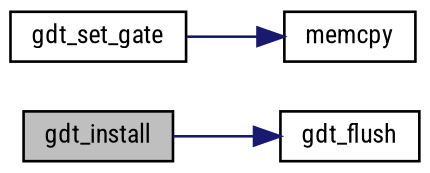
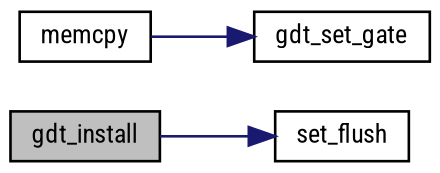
(222, 37) -> (189, 37)
(350, 136) -> (342, 136)
